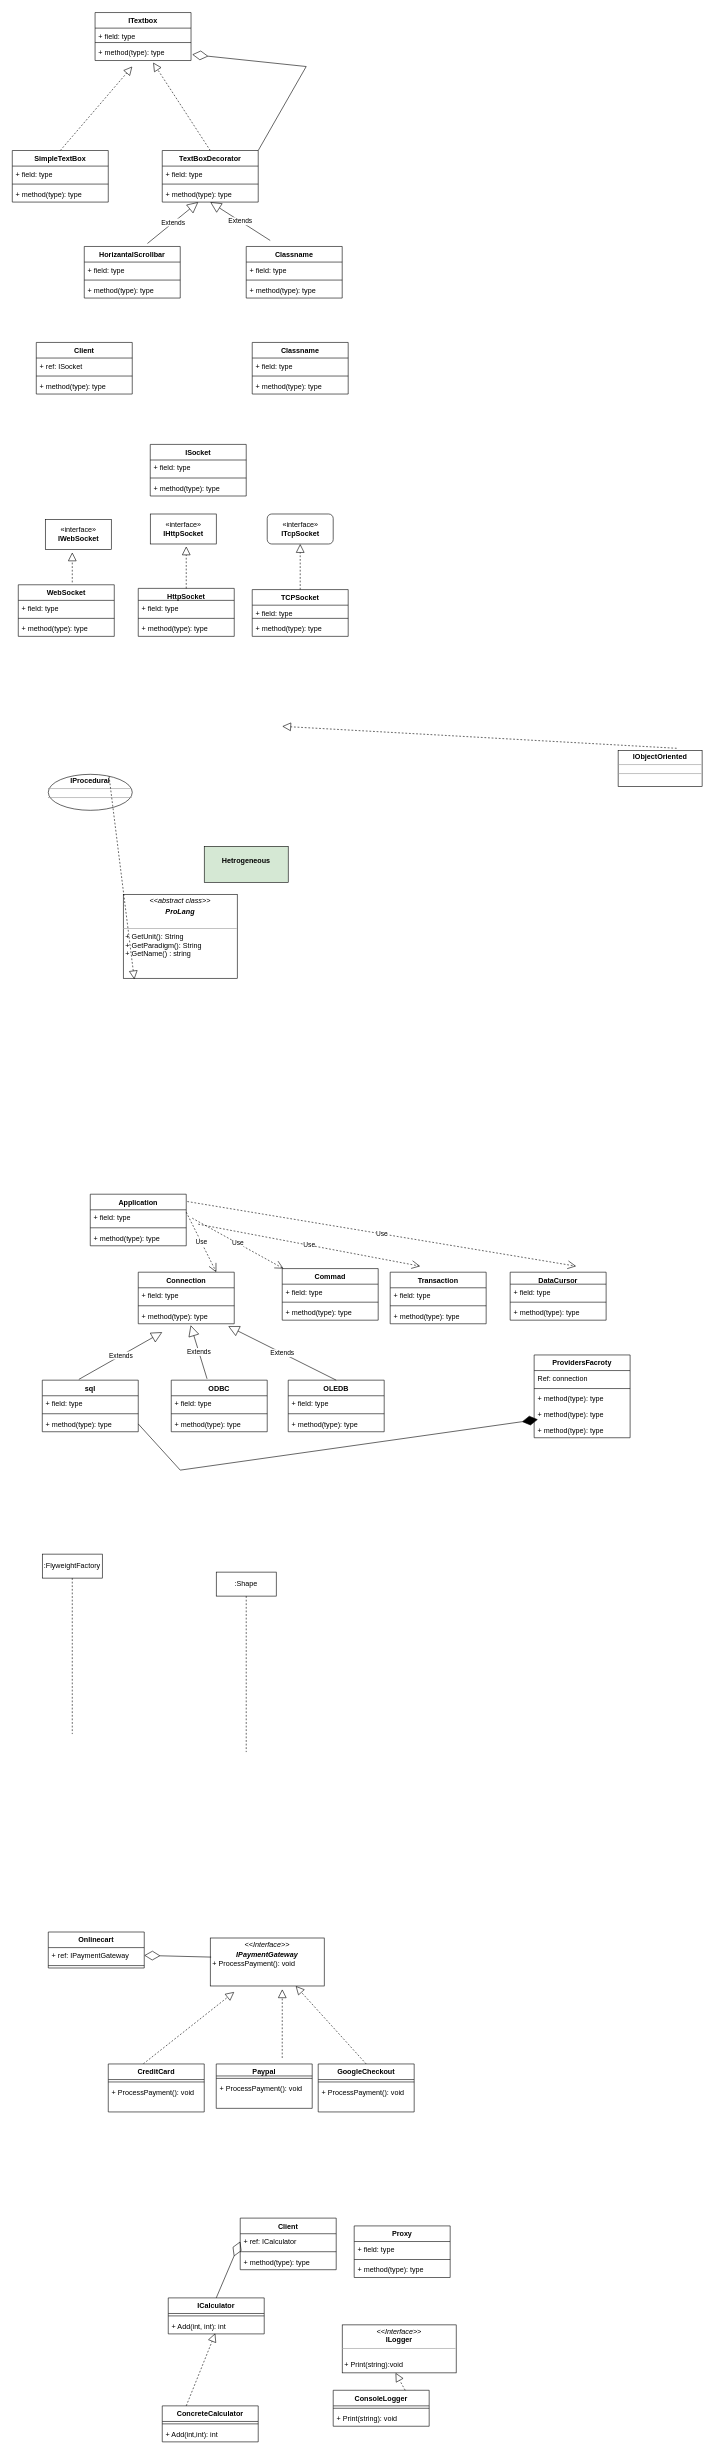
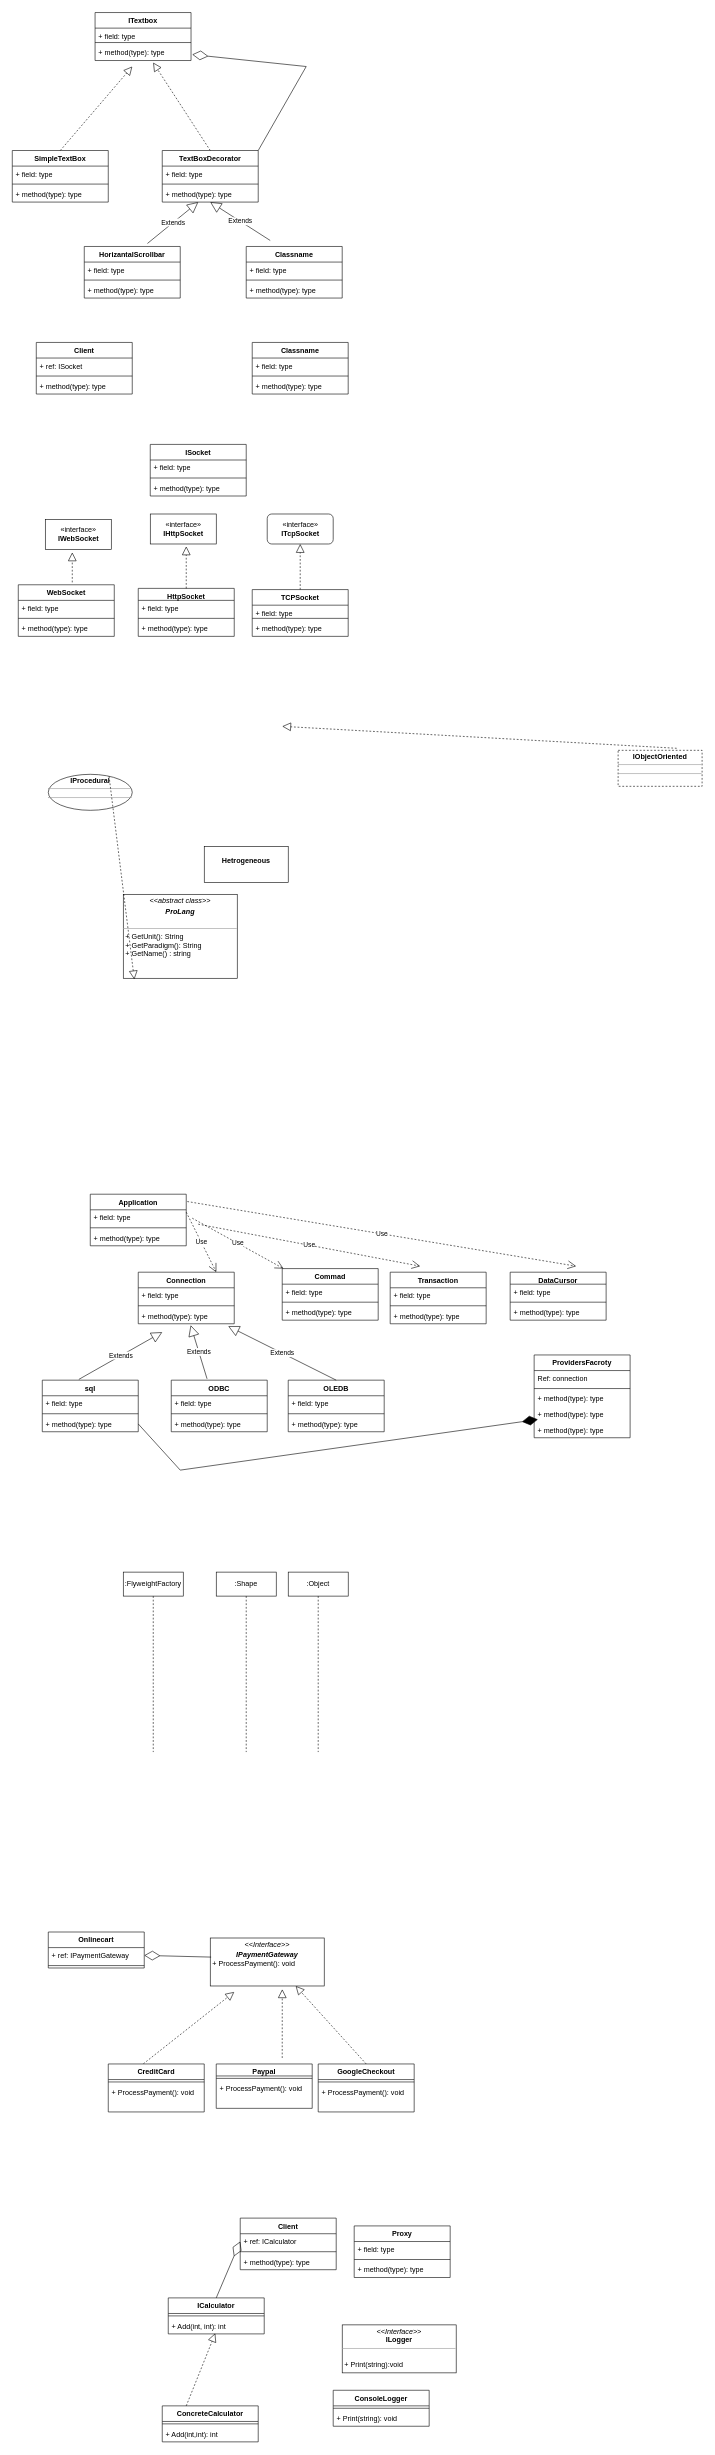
(660, 768) -> (660, 768)
(246, 864) -> (246, 864)
(72, 1644) -> (153, 1662)
none -> (318, 1662)
(403, 2386) -> none
